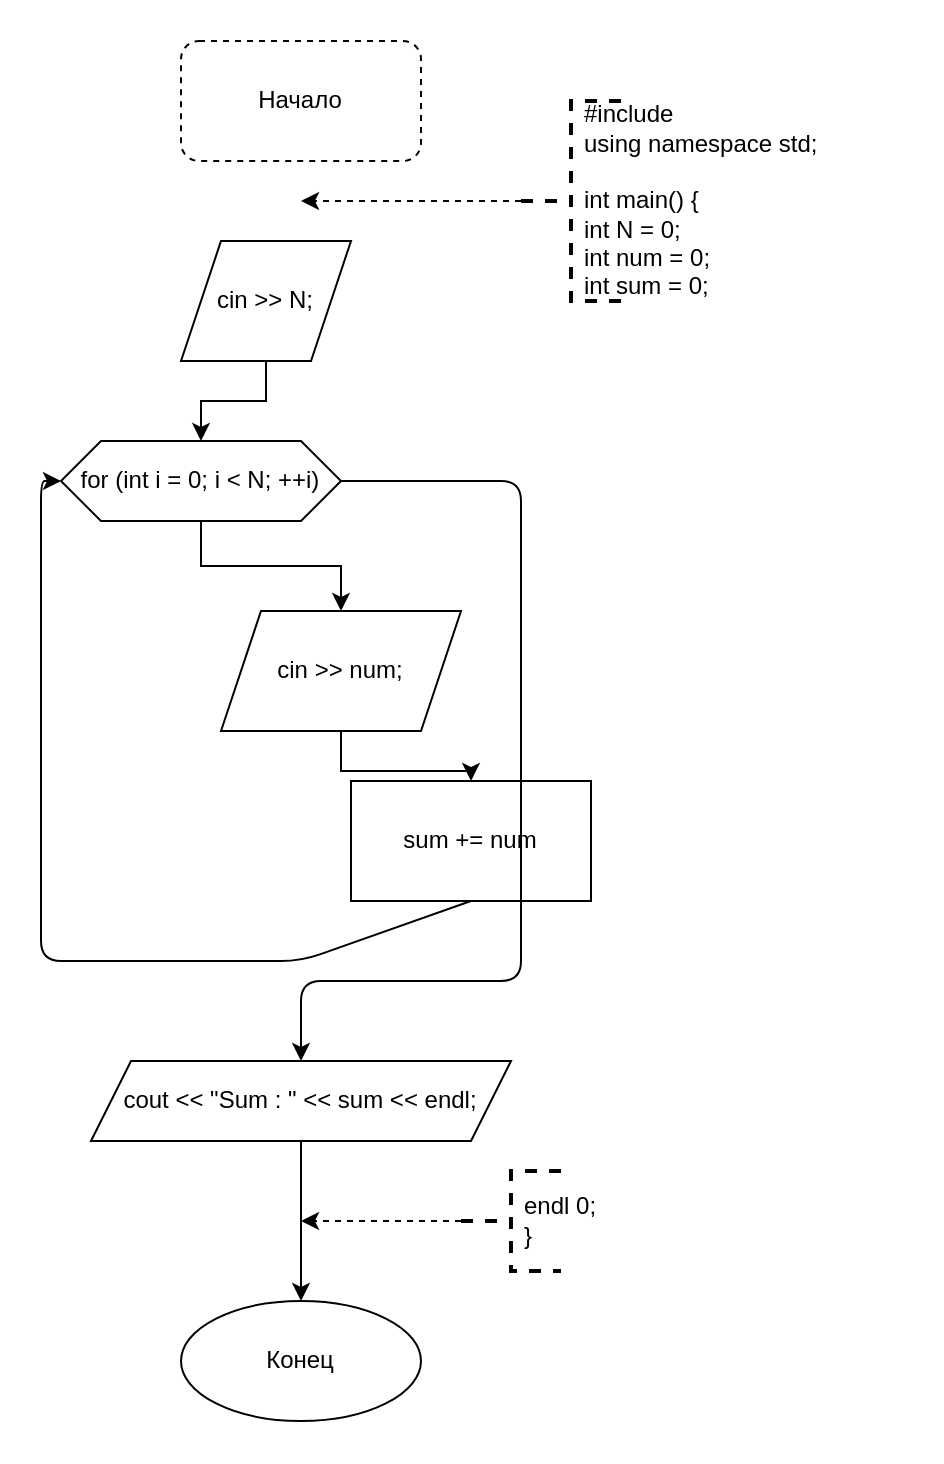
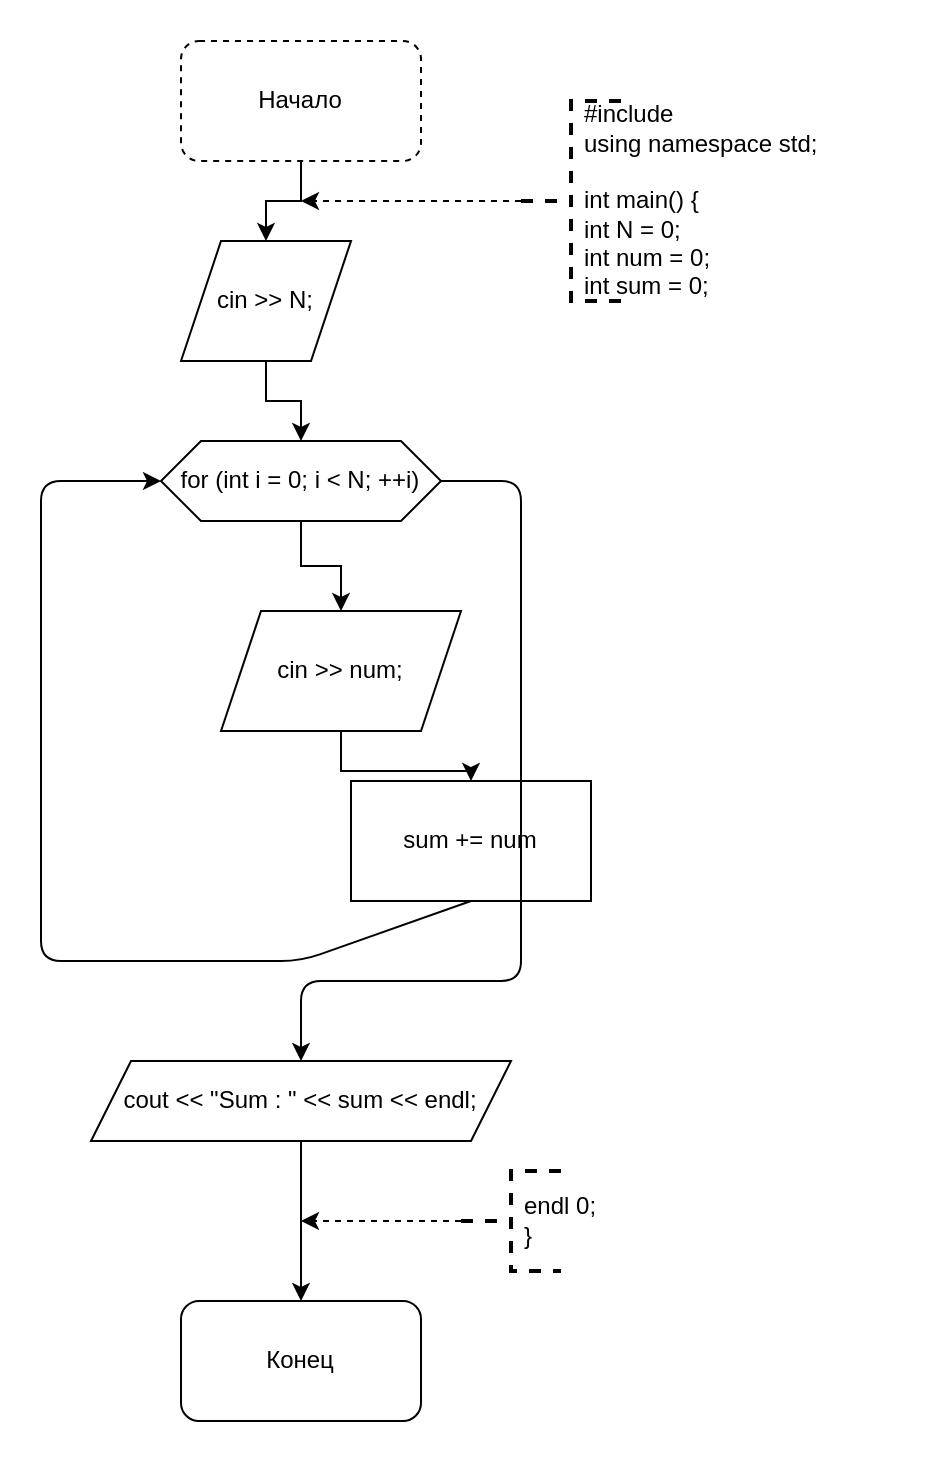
none -> (290, 201)
(201, 481) -> (301, 481)
(301, 1361) -> (301, 1361)
